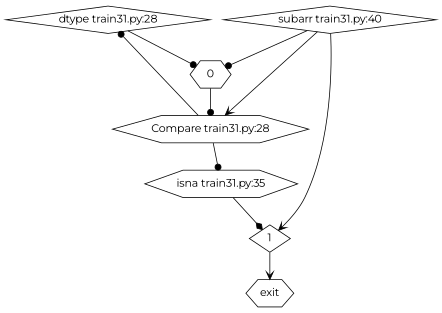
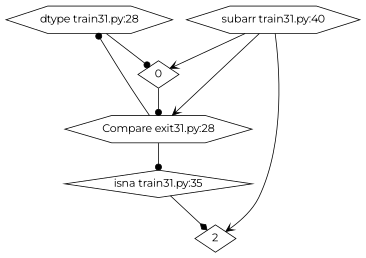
(108, 20) -> (89, 20)
(330, 20) -> (273, 20)
(269, 48) -> (211, 49)
(211, 74) -> (158, 74)
(211, 129) -> (158, 129)
(221, 184) -> (158, 184)
(270, 239) -> (215, 239)
(270, 293) -> none
